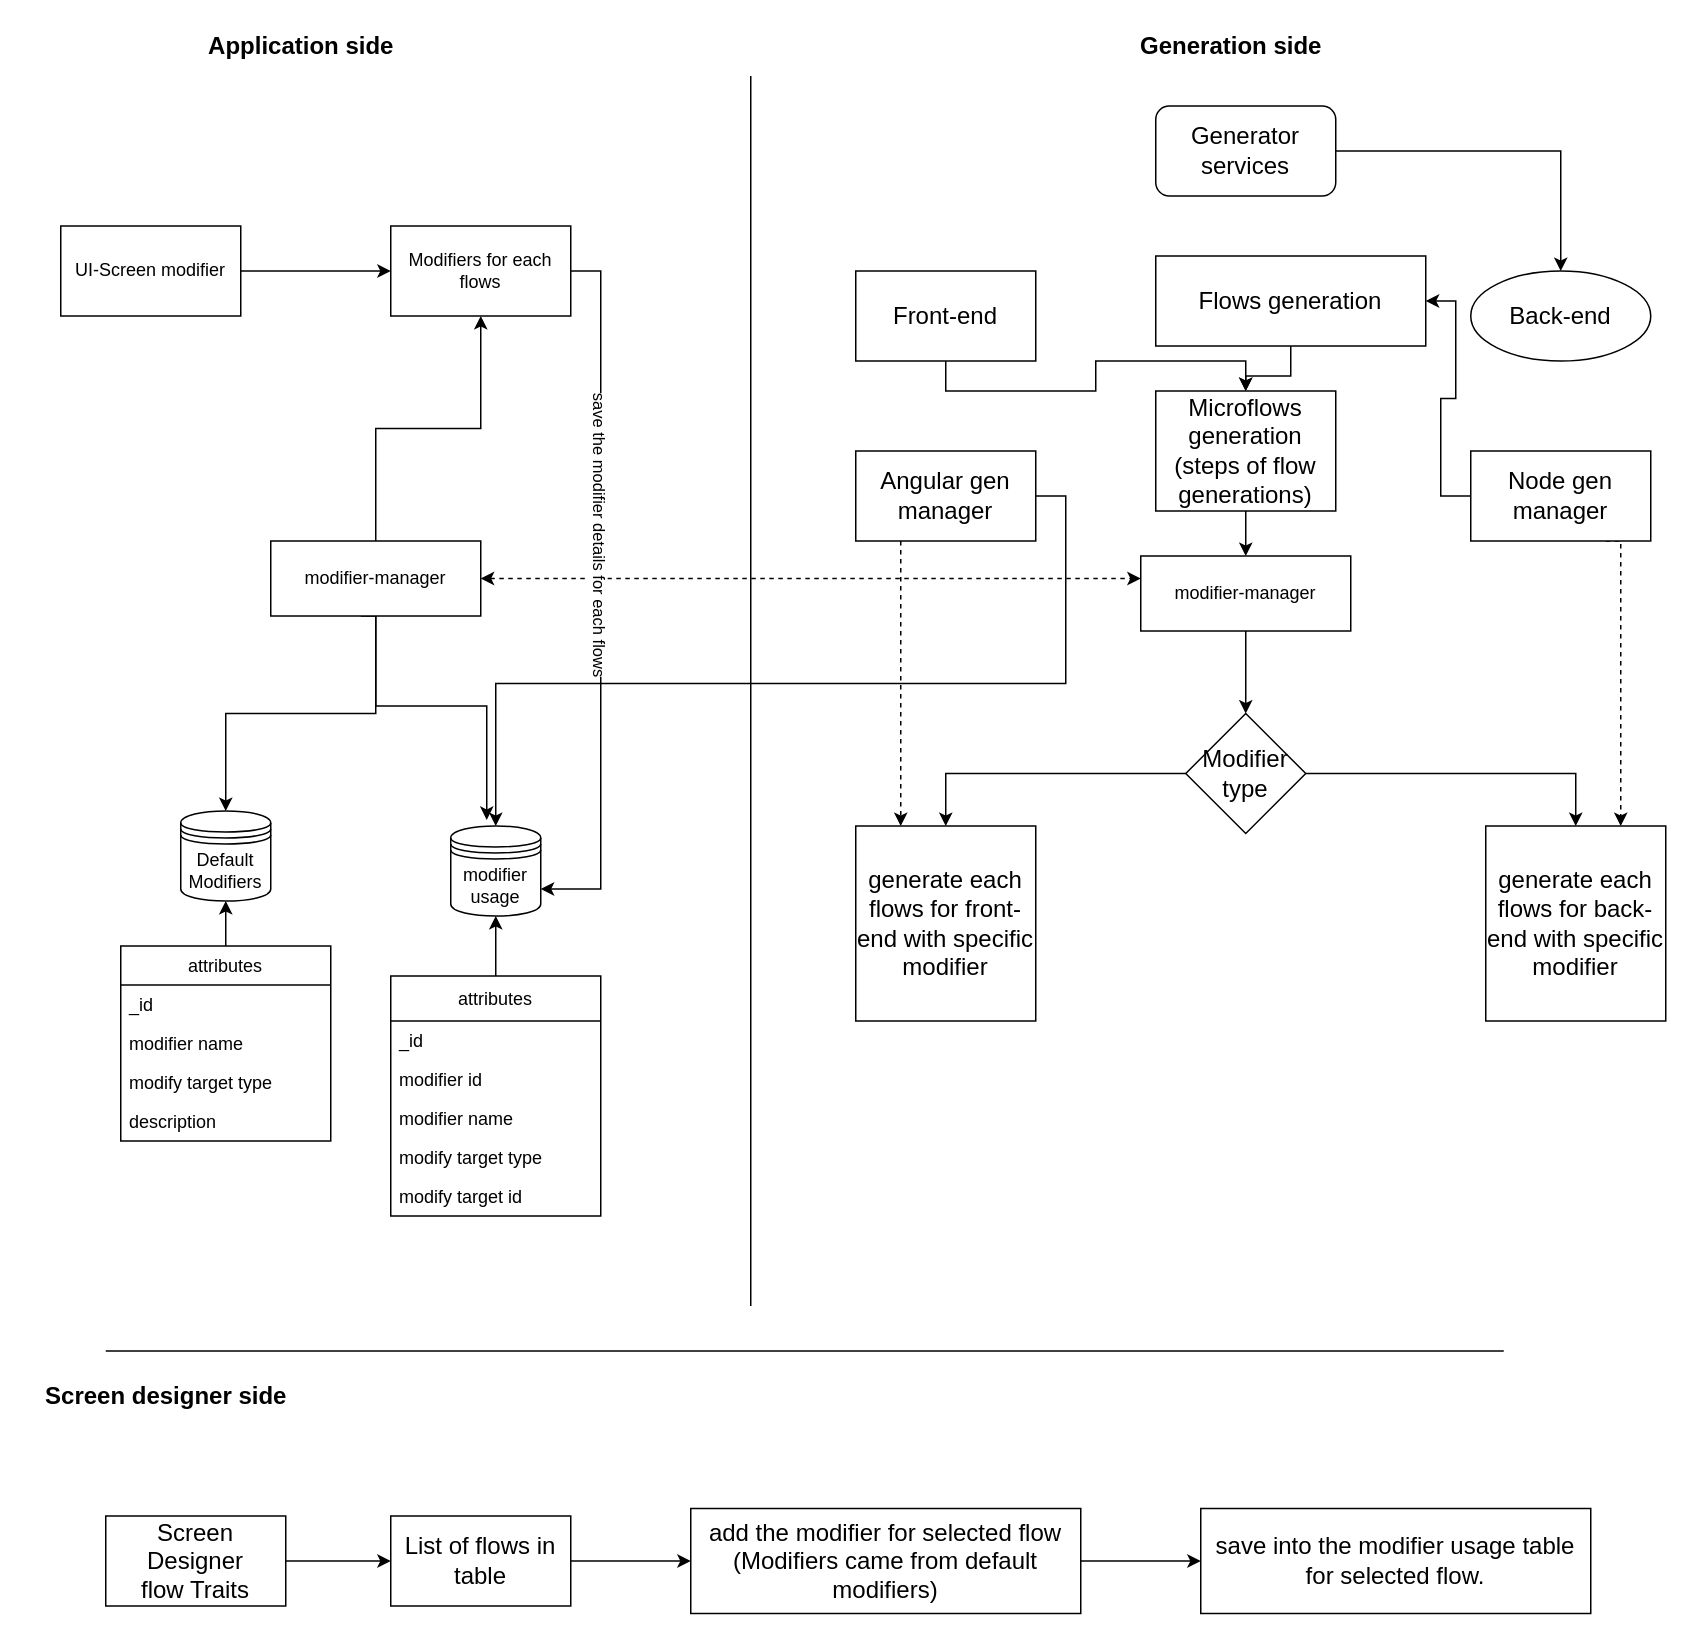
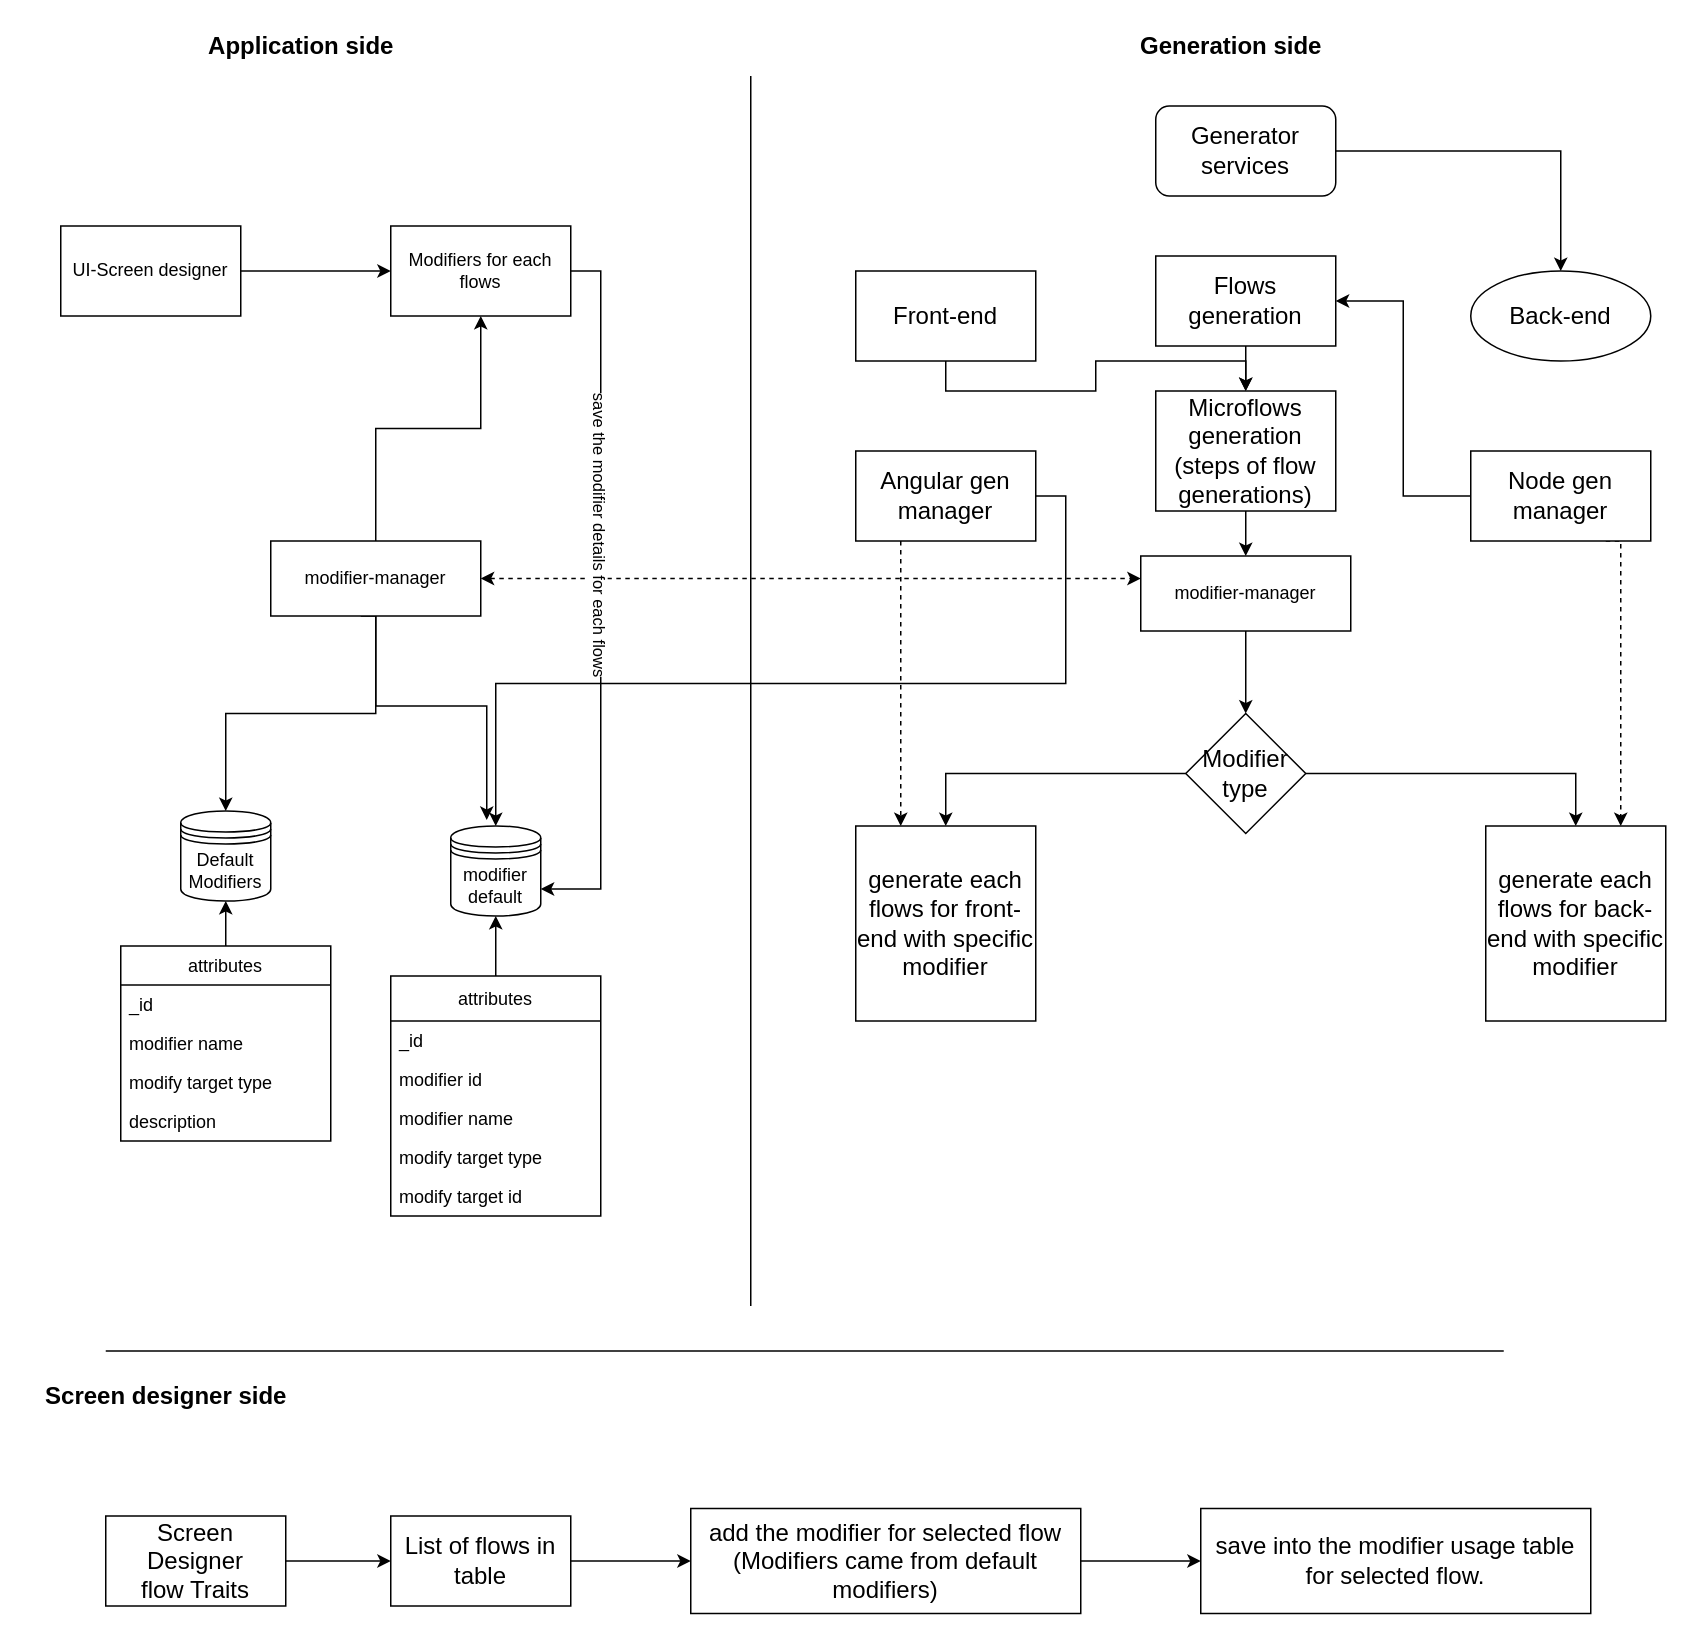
(151, 271) -> (151, 271)
(1291, 301) -> (1246, 301)
(496, 886) -> (496, 886)
